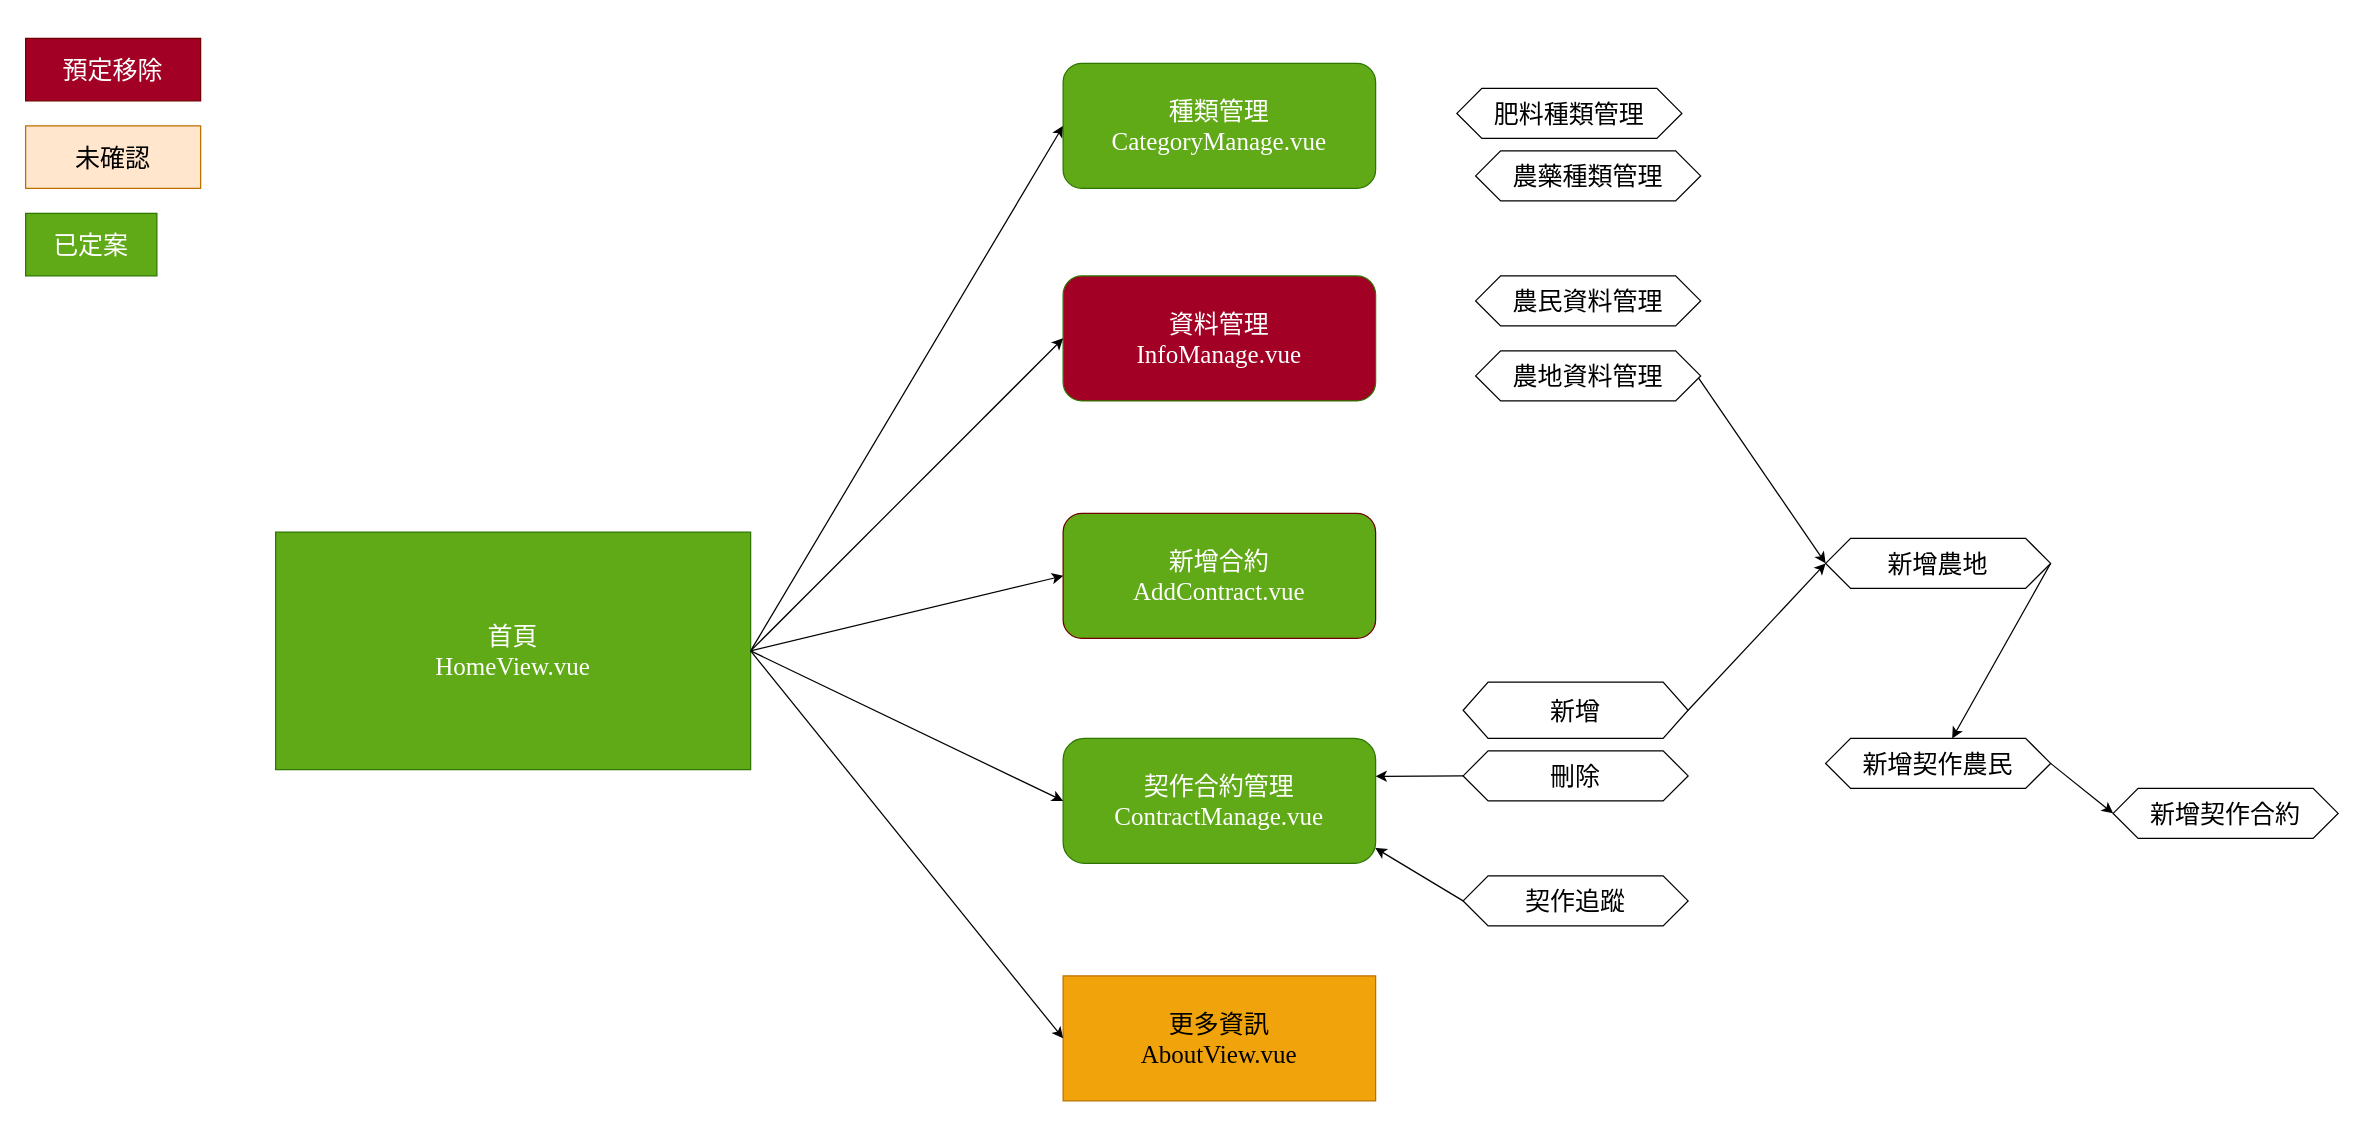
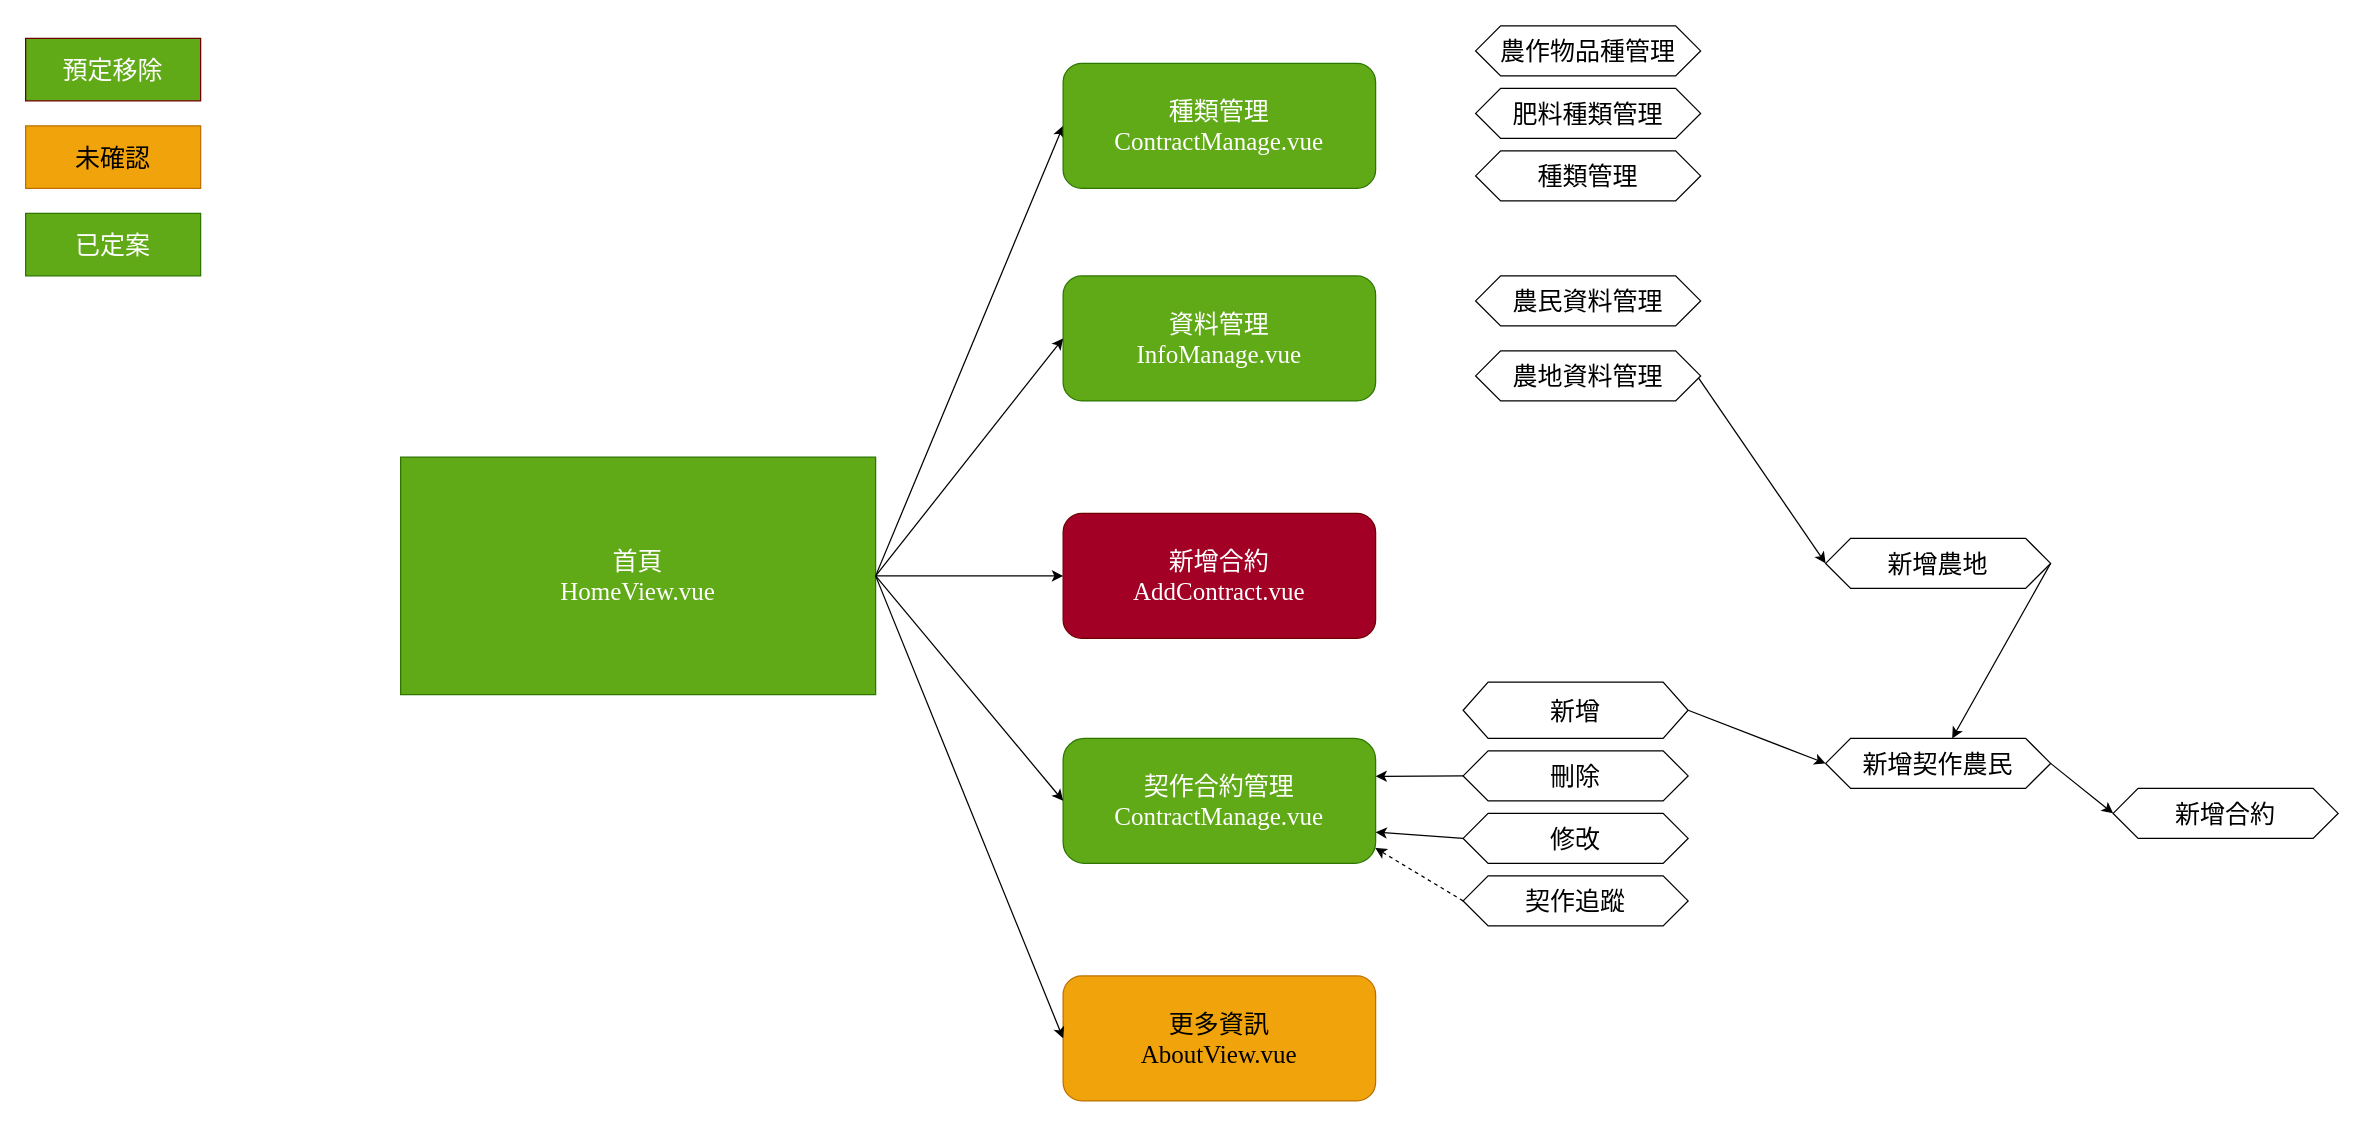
none -> (1588, 51)
(113, 69) -> (113, 69)
(1569, 113) -> (1588, 113)
(1219, 126) -> (1219, 126)
(113, 157) -> (113, 157)
(1588, 176) -> (1588, 176)
(91, 244) -> (113, 244)
(1219, 338) -> (1219, 338)
(1219, 576) -> (1219, 576)
(1754, 640) -> none
(513, 651) -> (638, 576)
none -> (1754, 735)
(2226, 813) -> (2226, 813)
none -> (1424, 835)
none -> (1576, 838)
(1423, 876) -> (1423, 876)
(1219, 1038) -> (1219, 1038)
